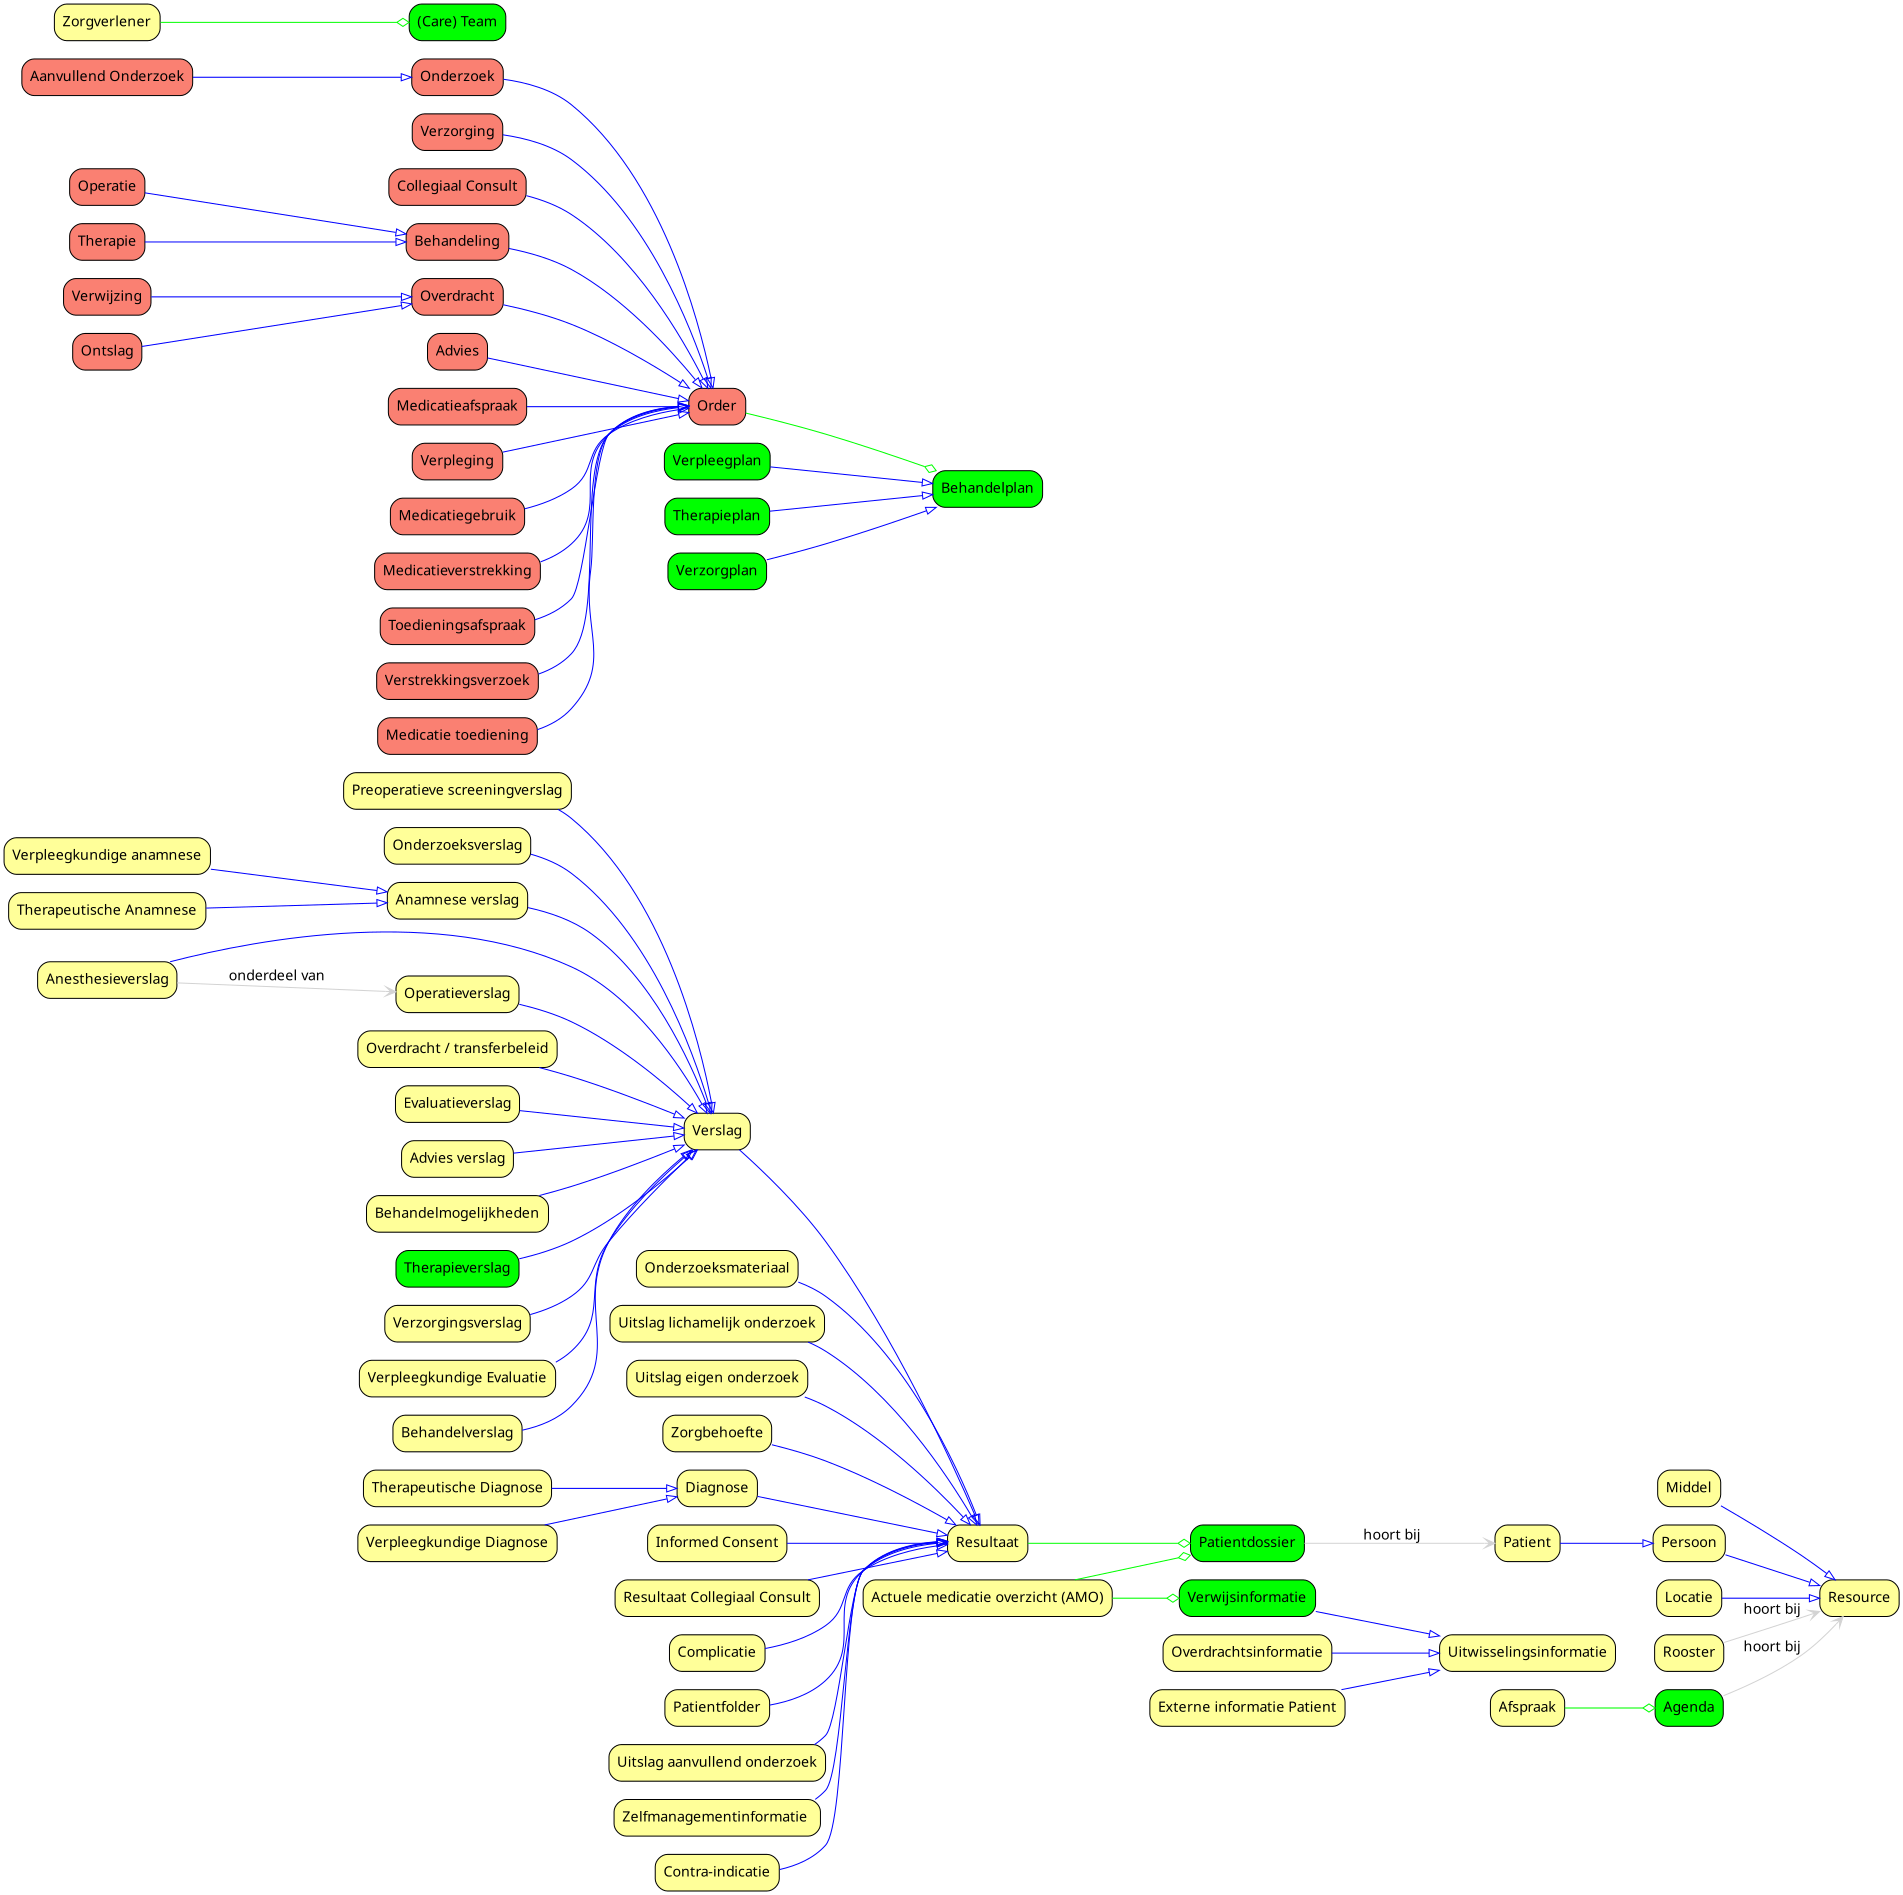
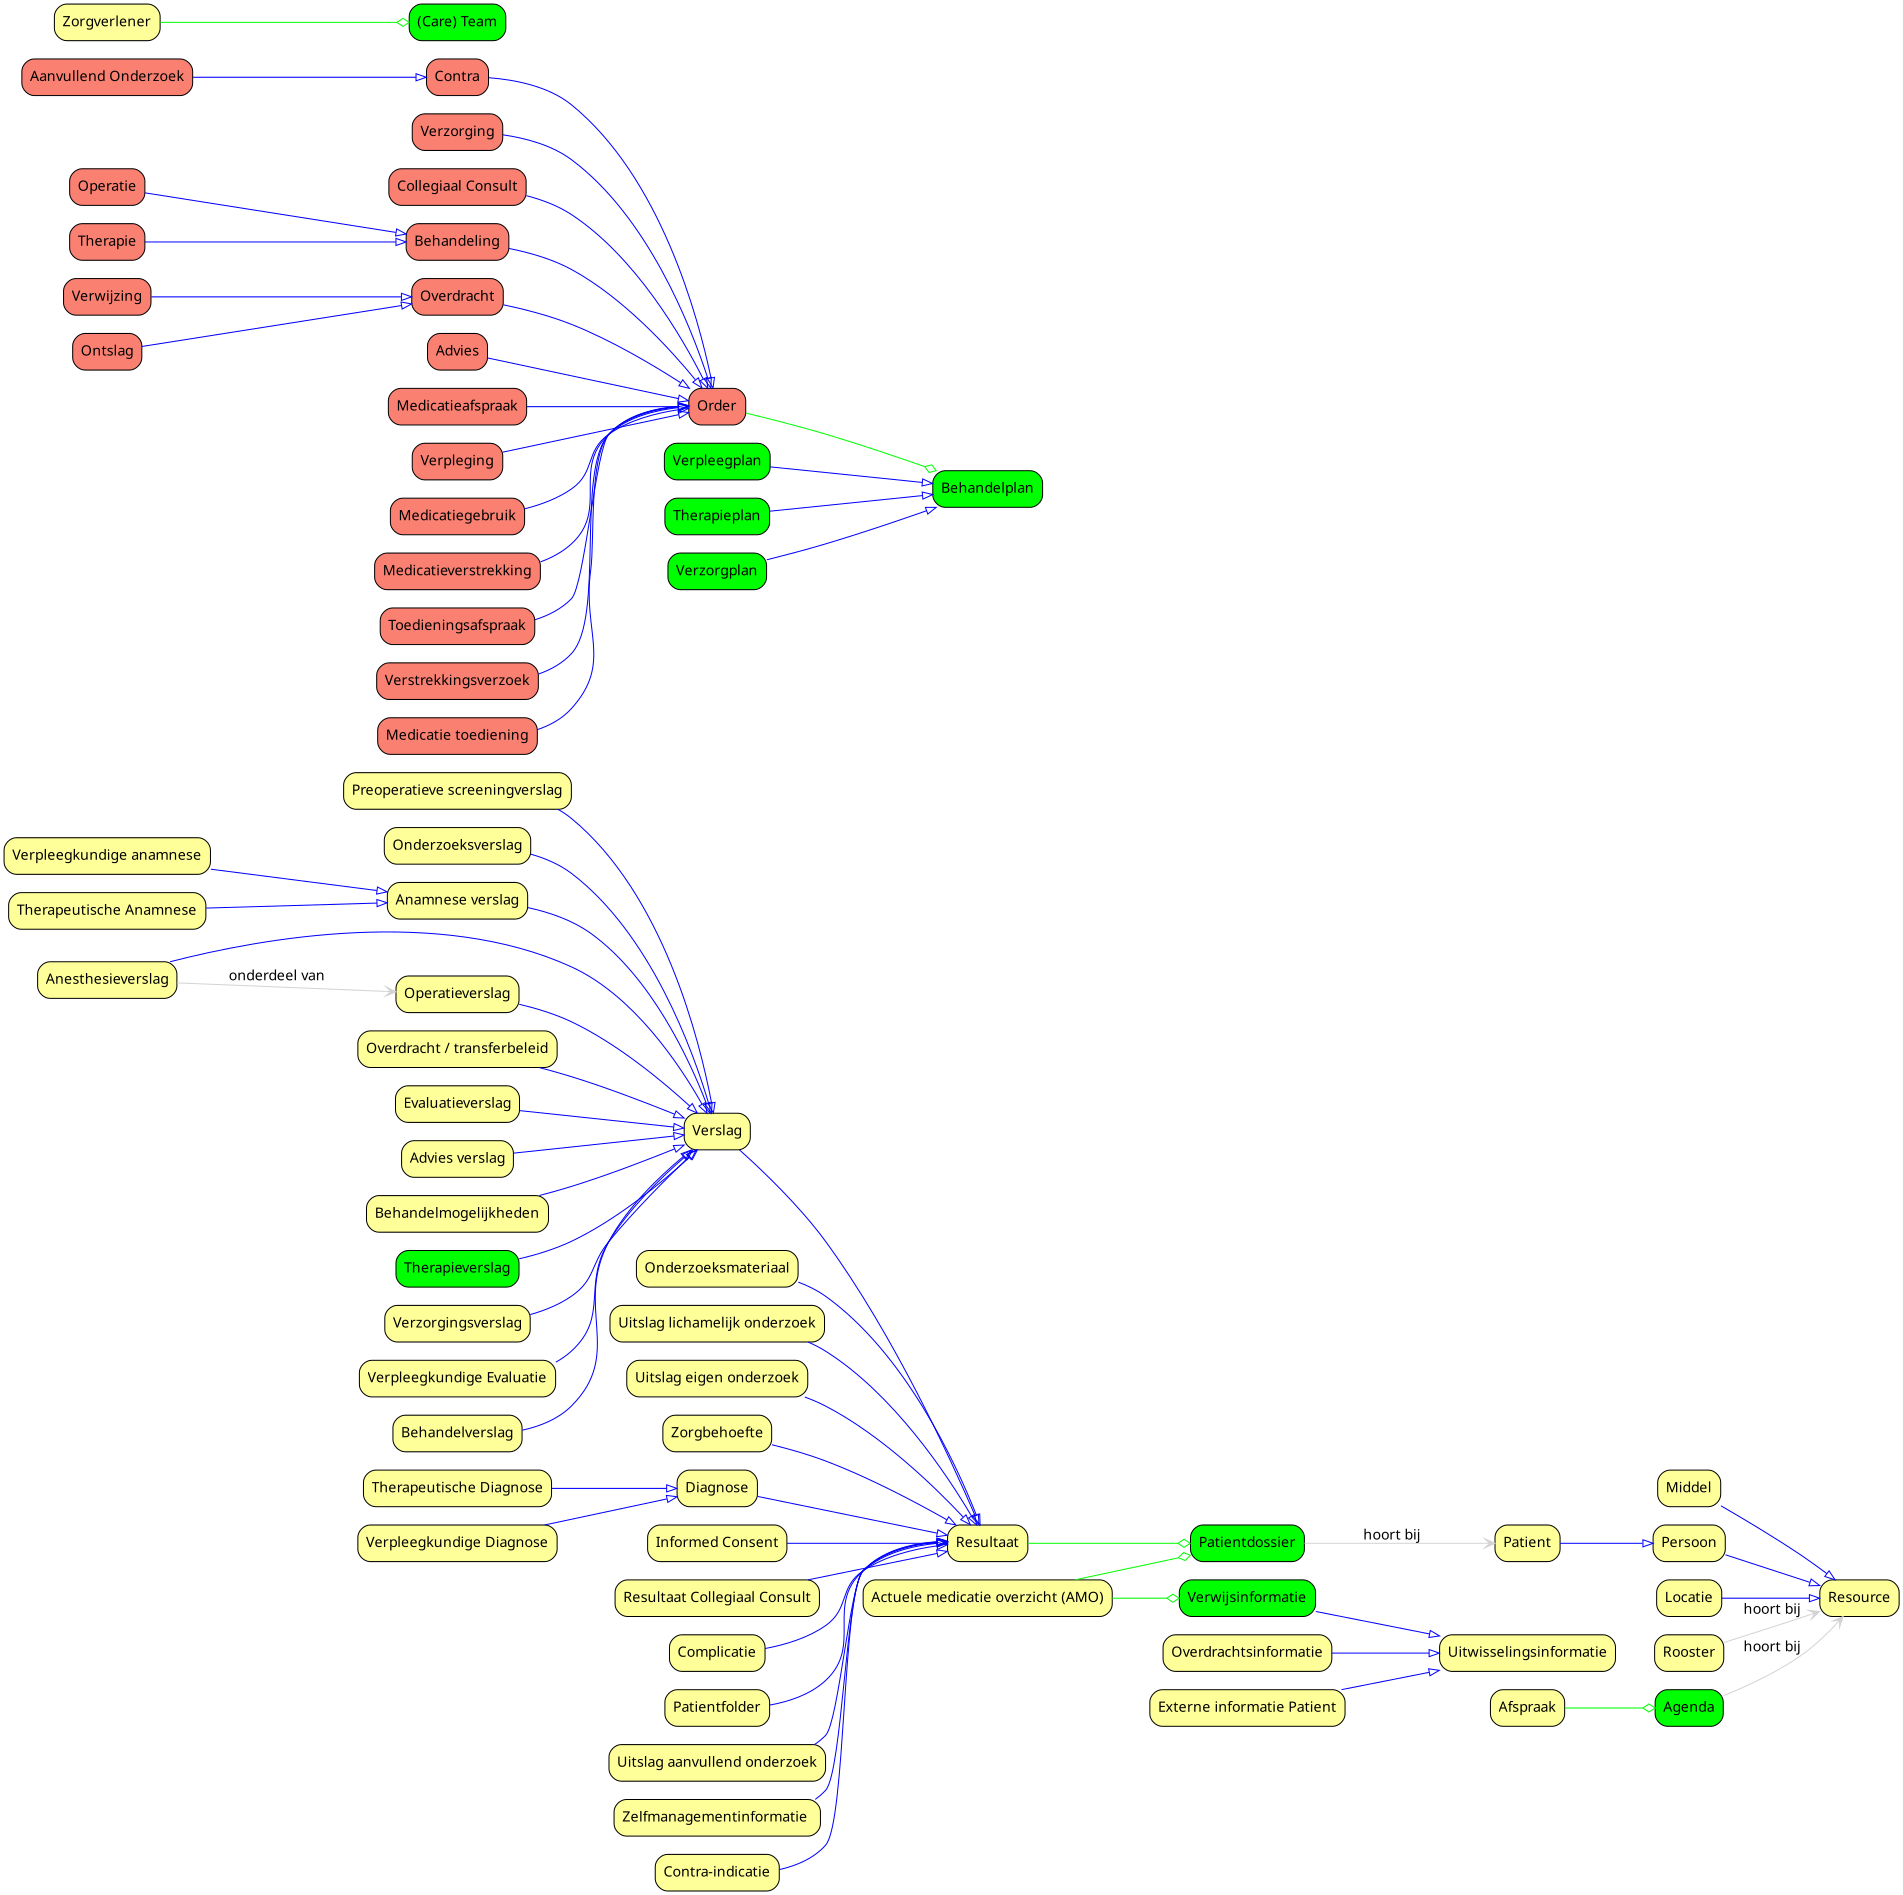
(458, 77) -> (458, 77)
